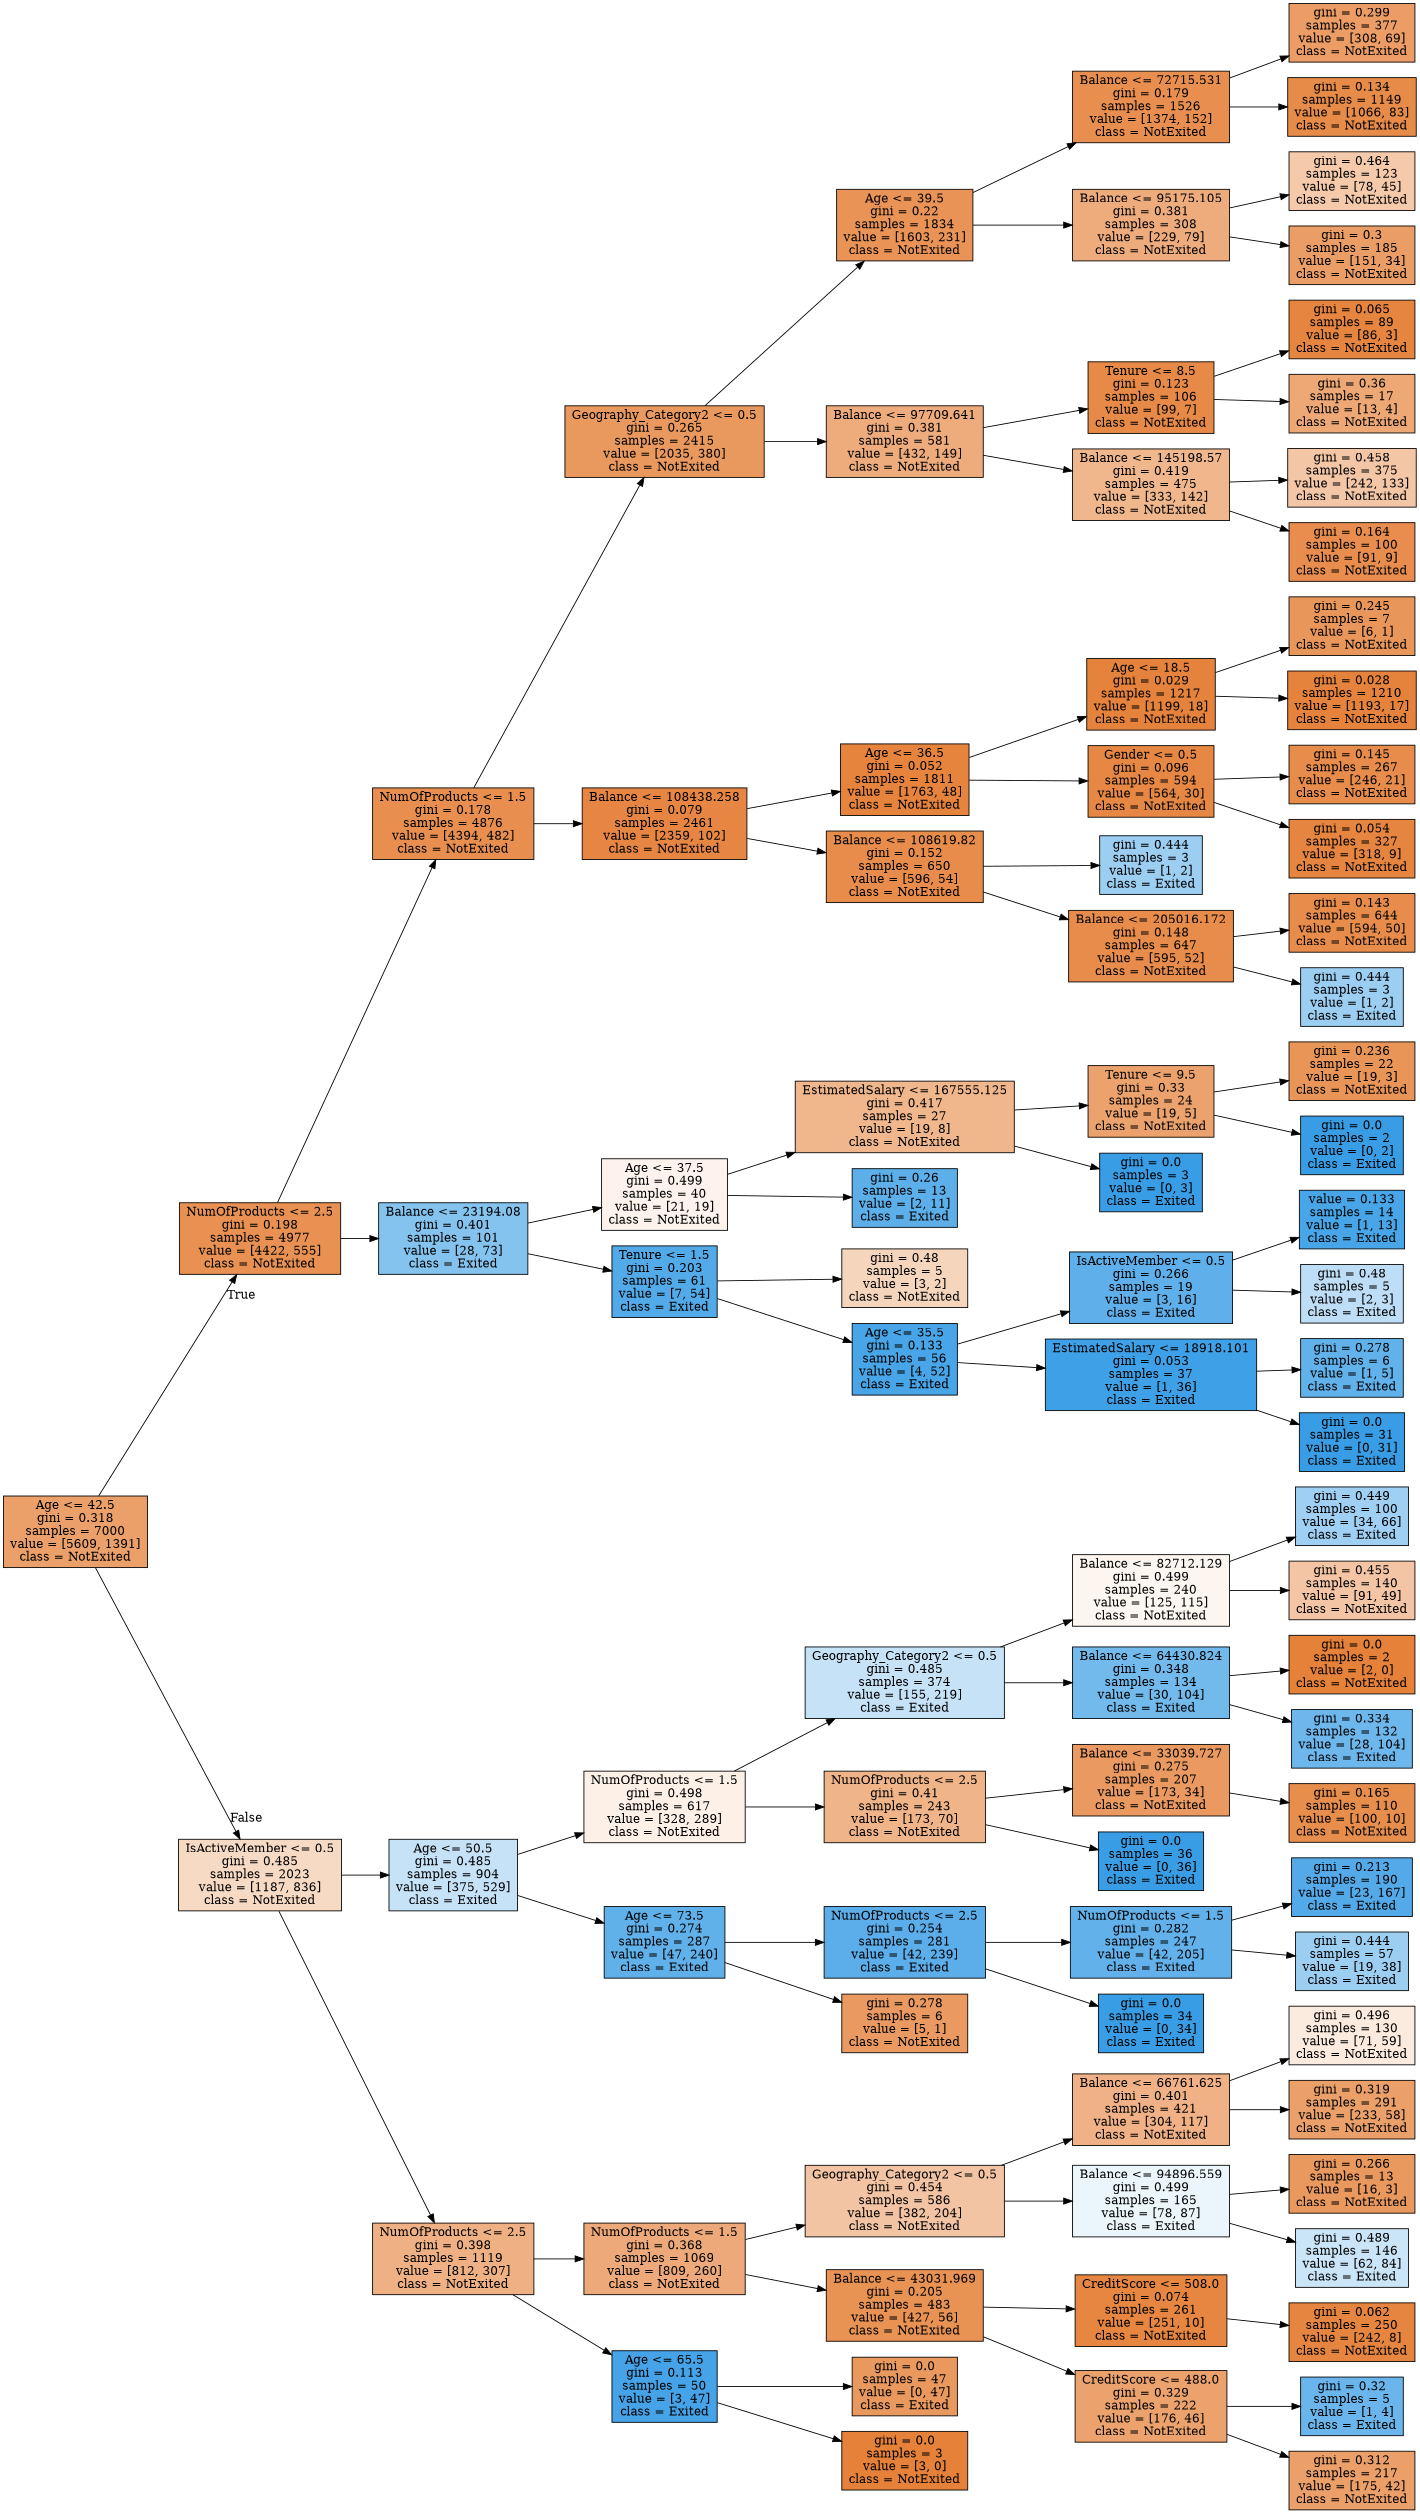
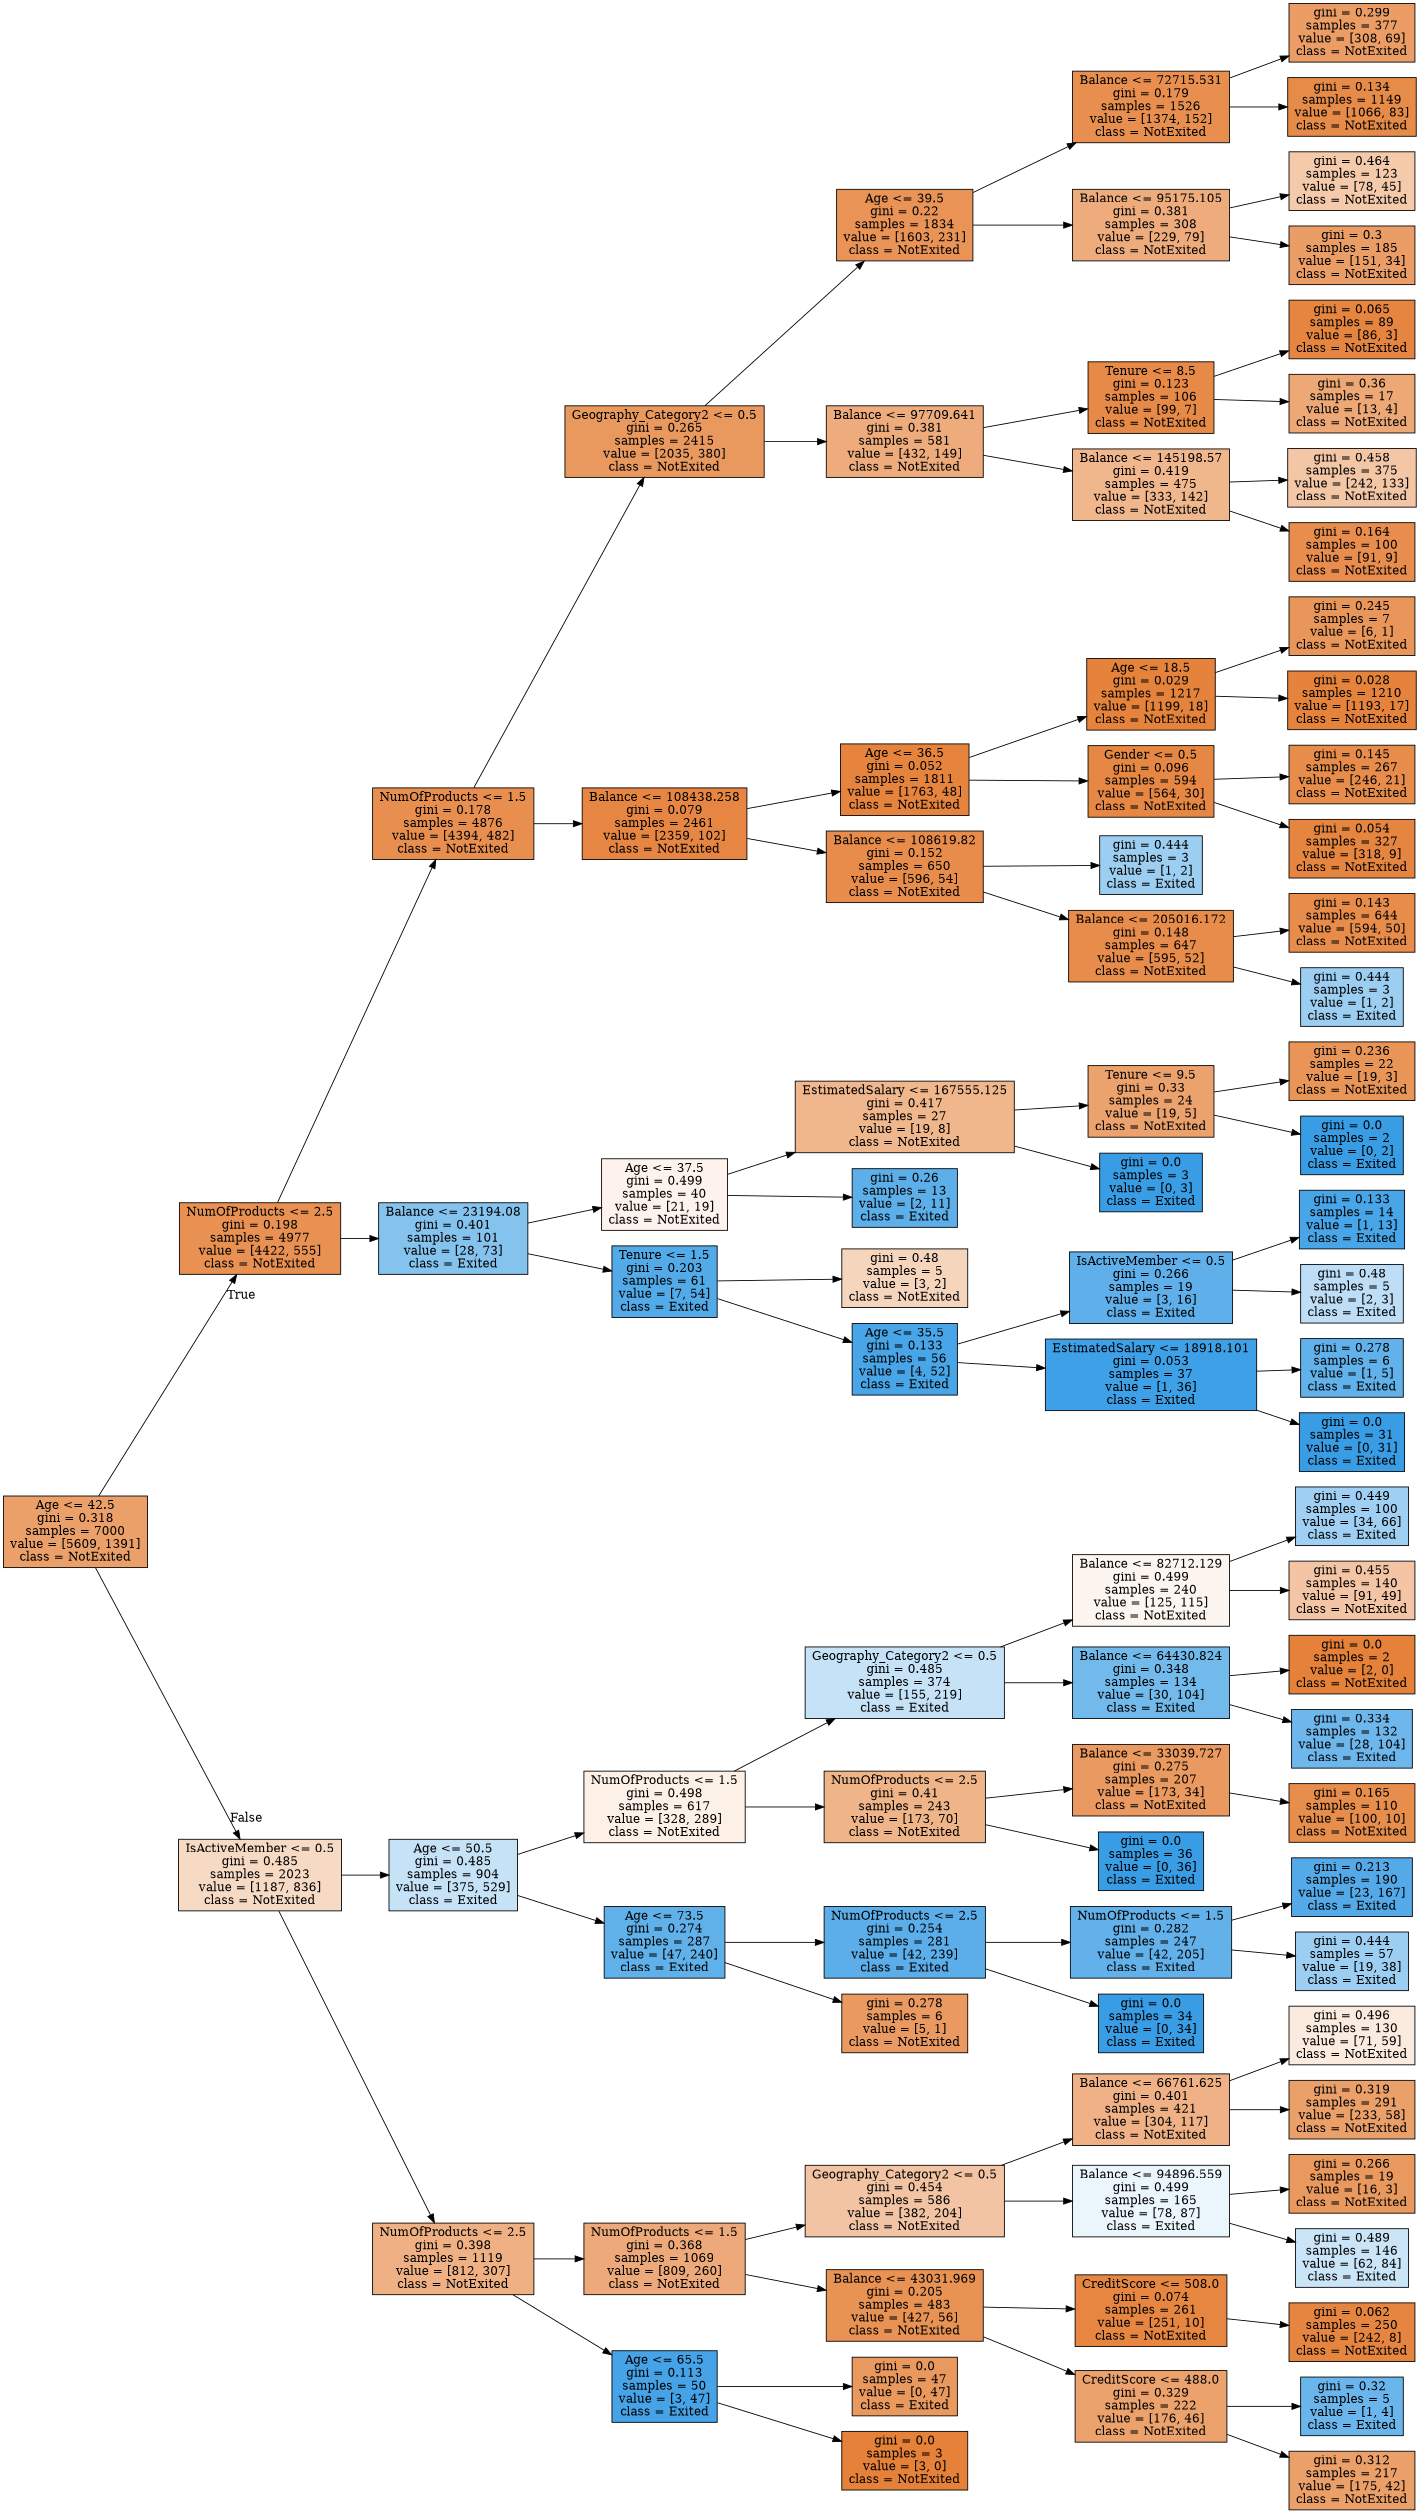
(1352, 1220) -> (1352, 1220)
(1352, 2184) -> (1352, 2184)
